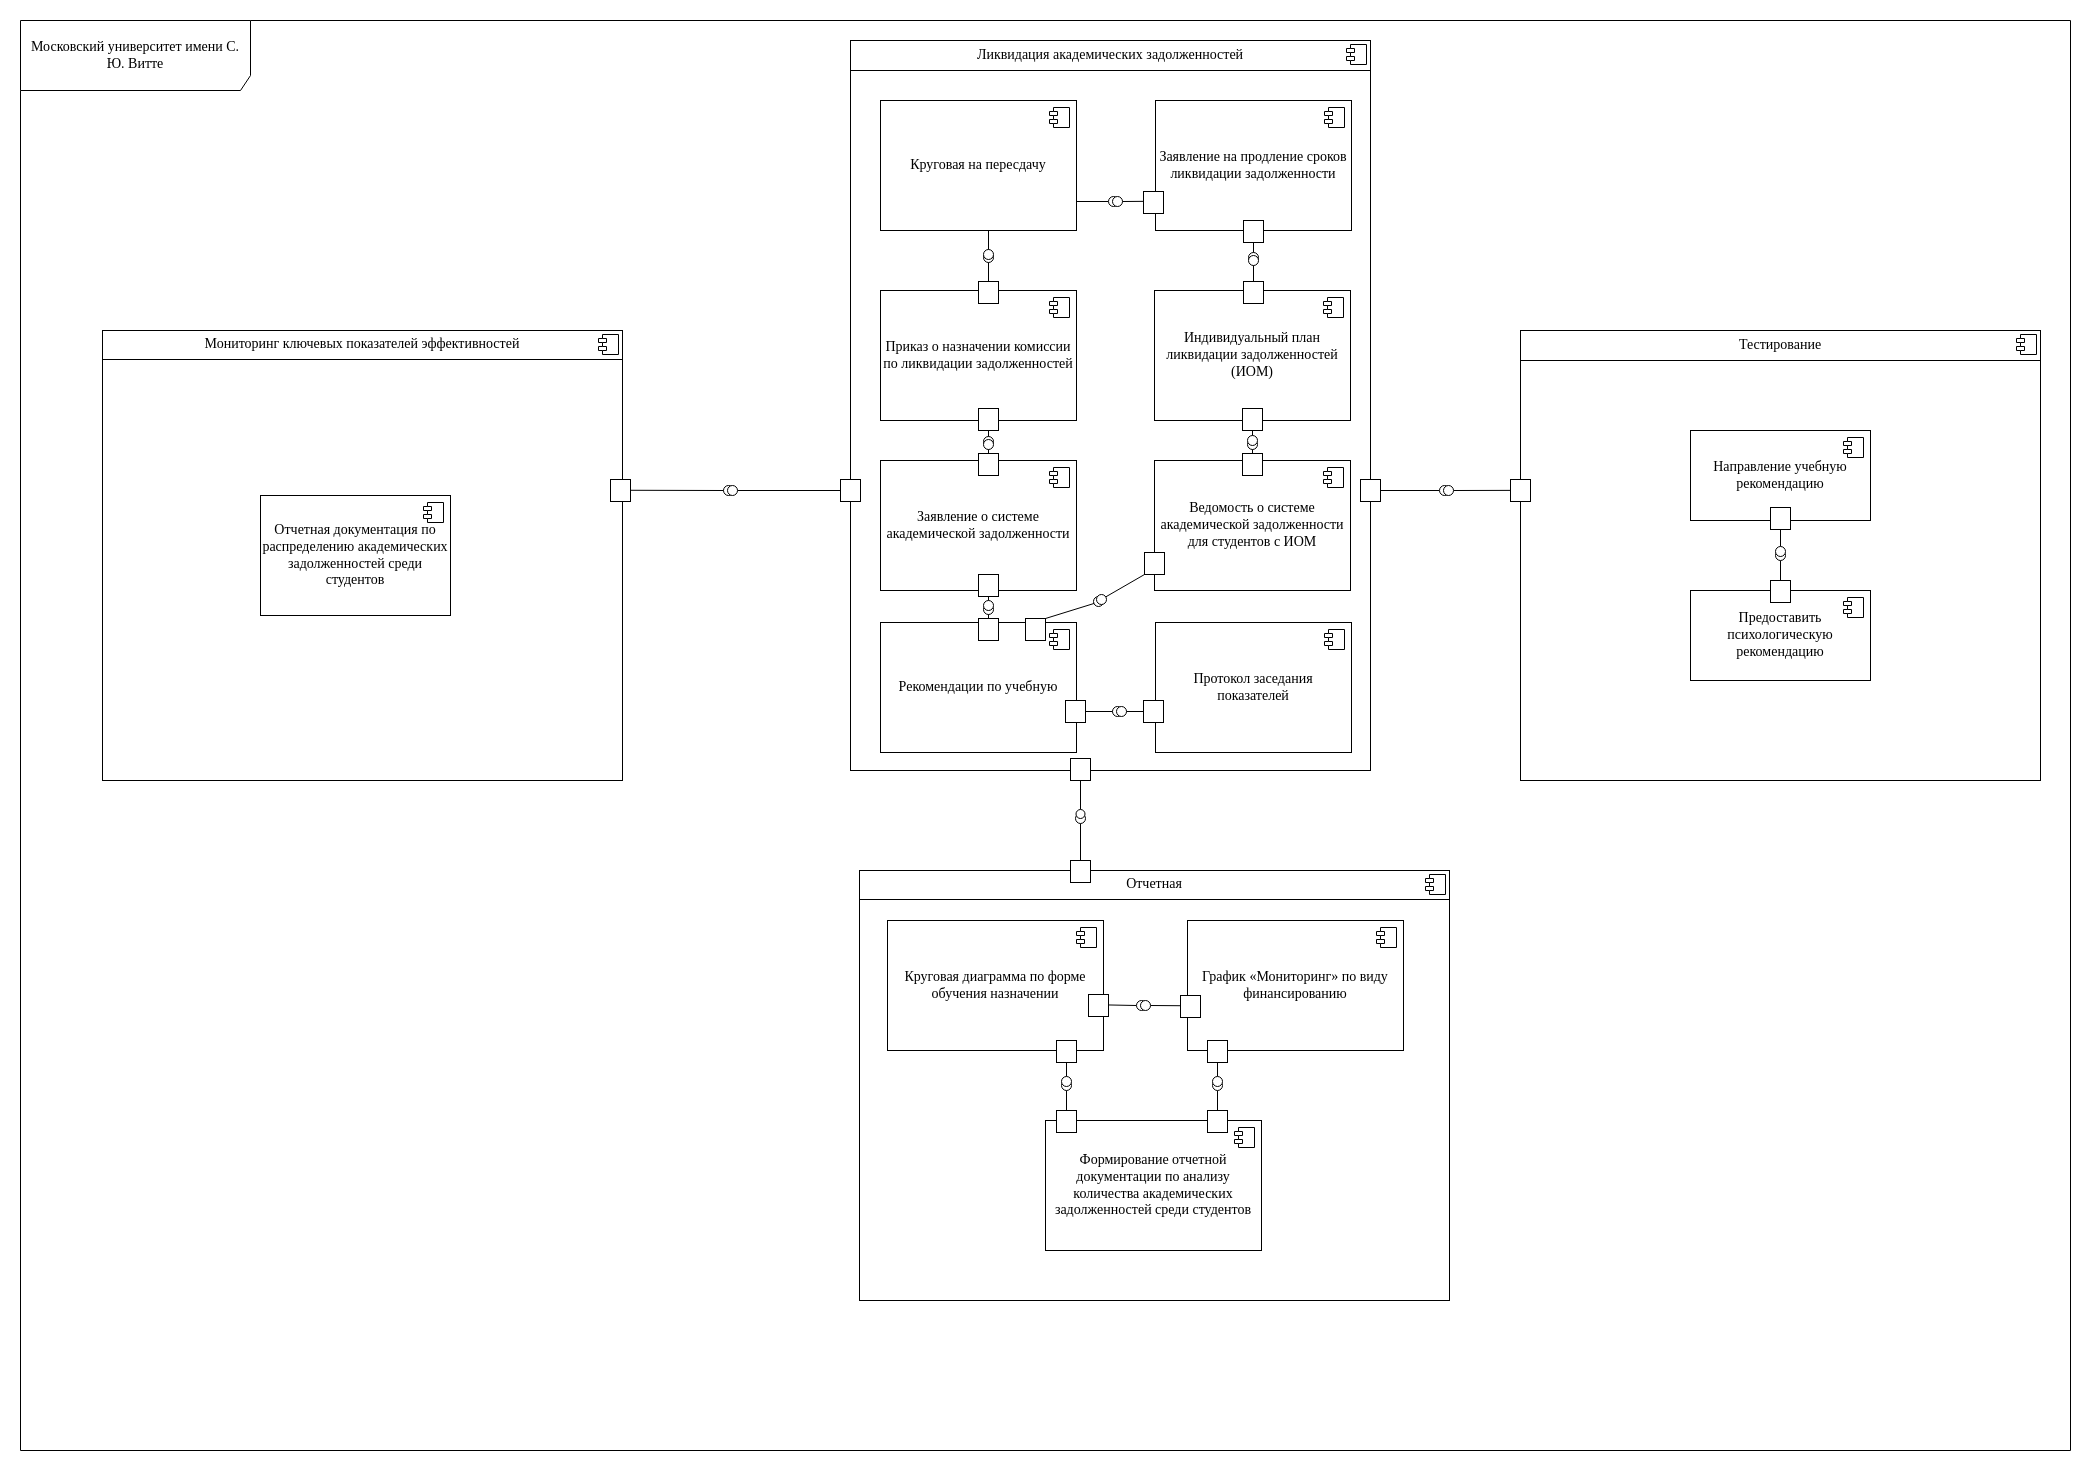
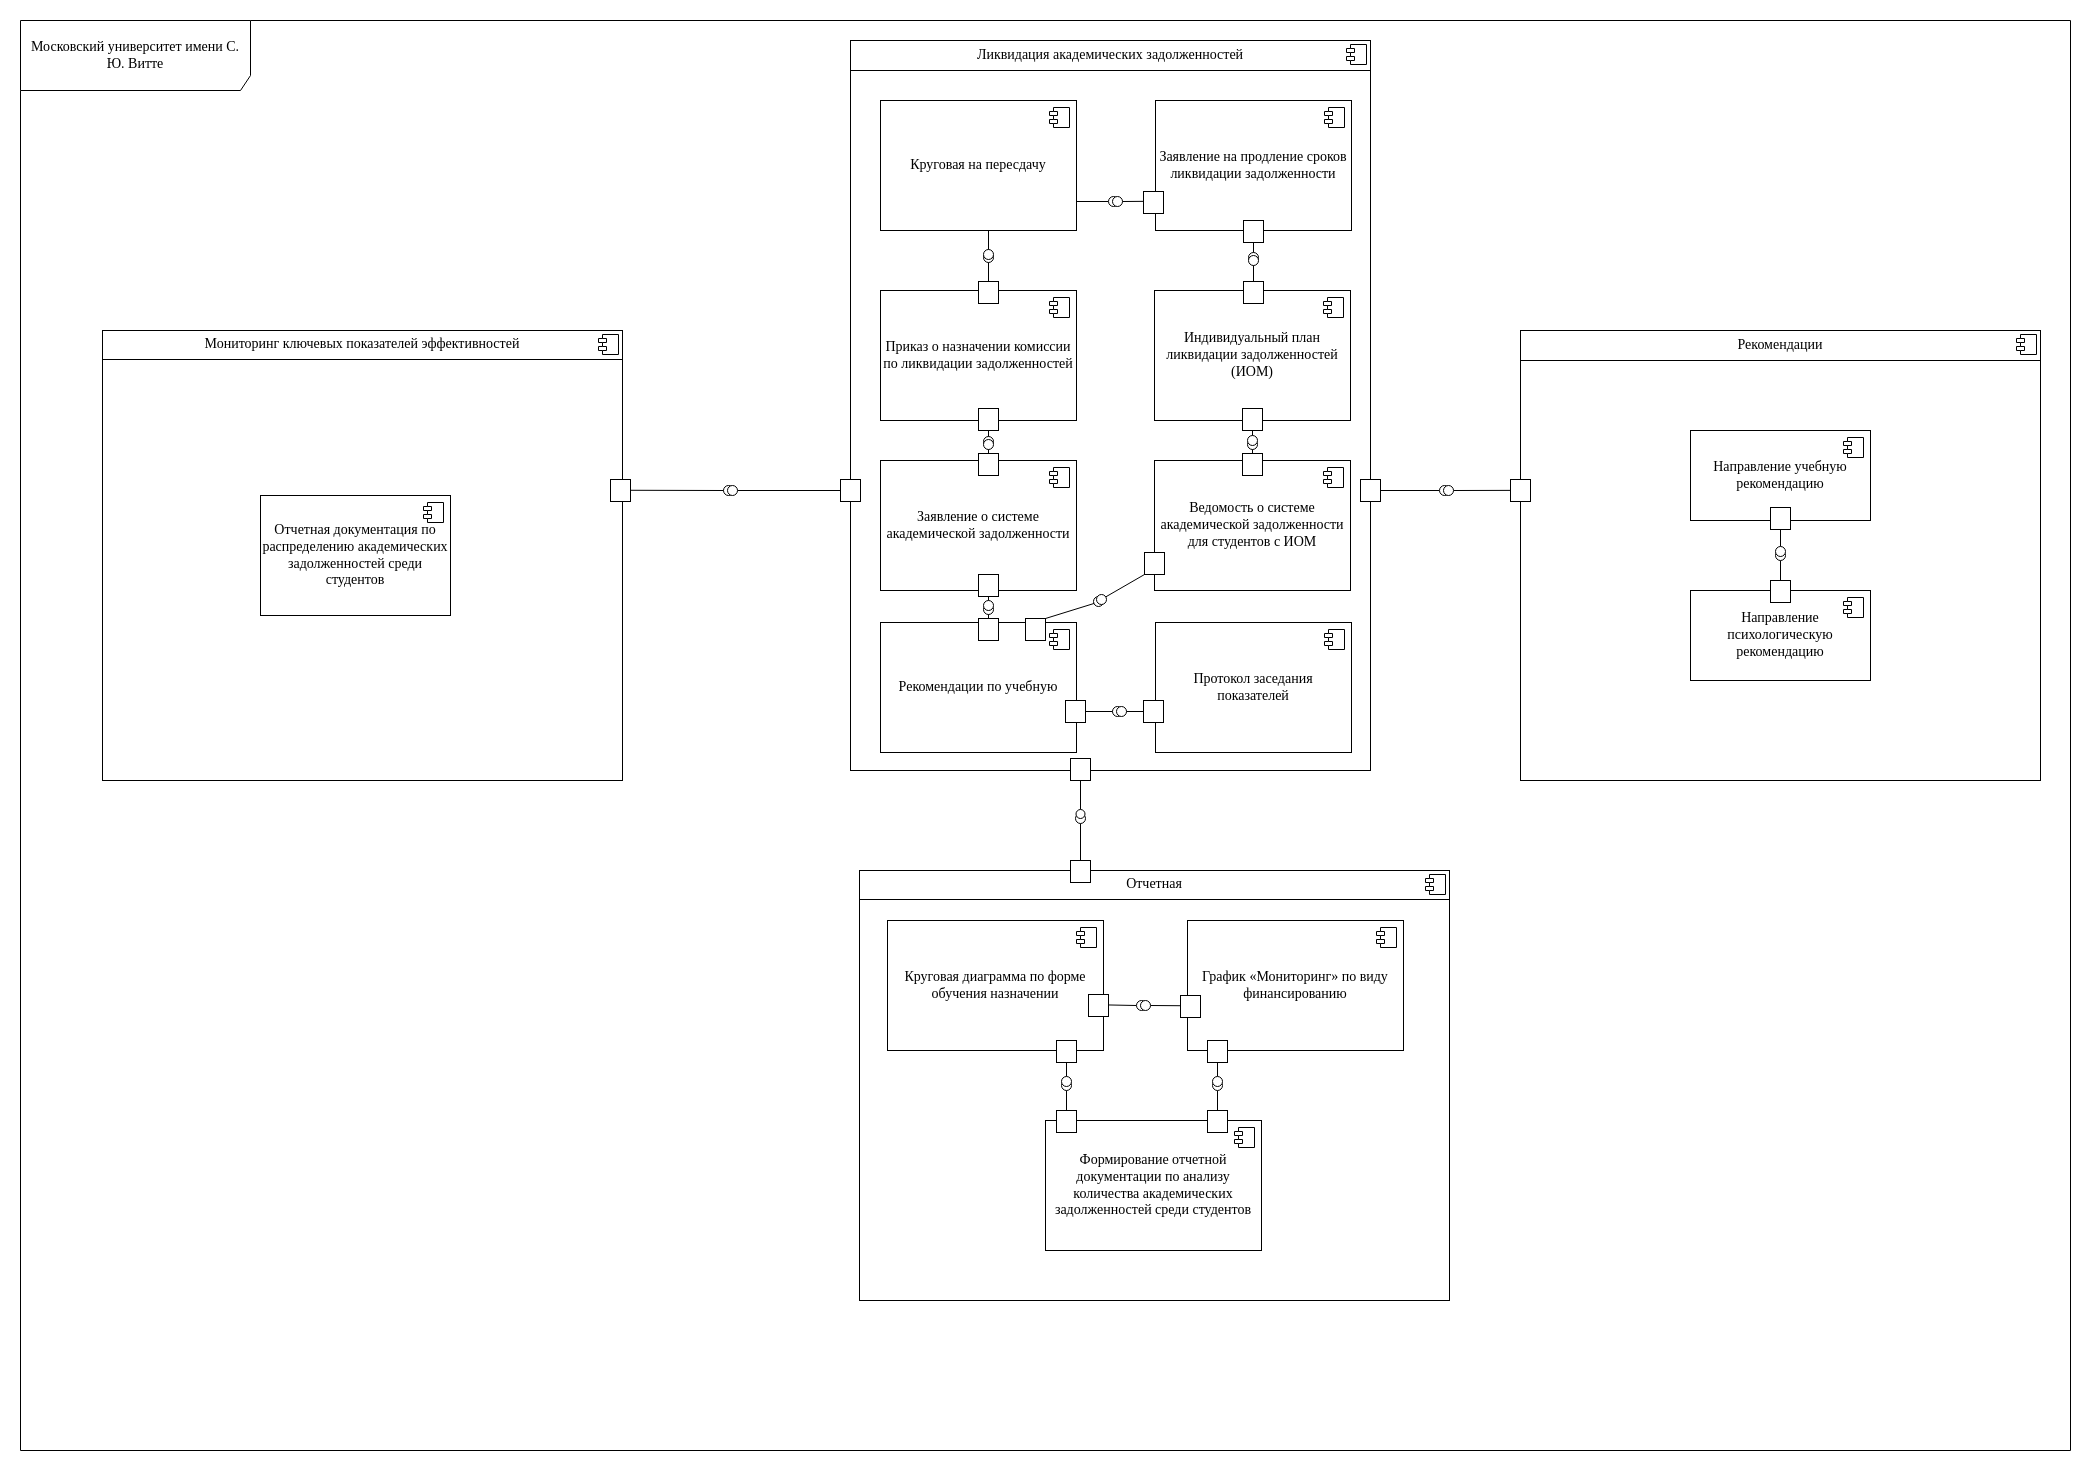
(1561, 331) -> (1561, 331)
(1781, 636) -> (1781, 636)
